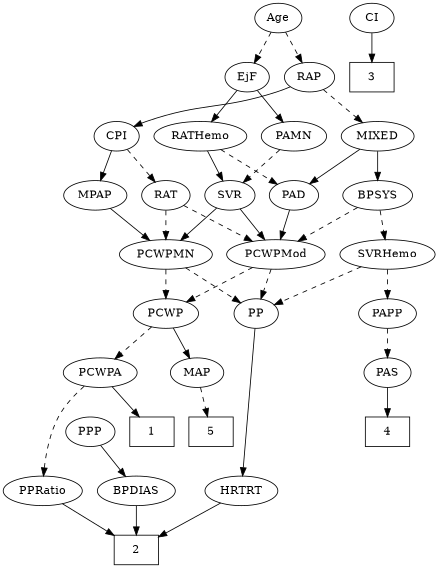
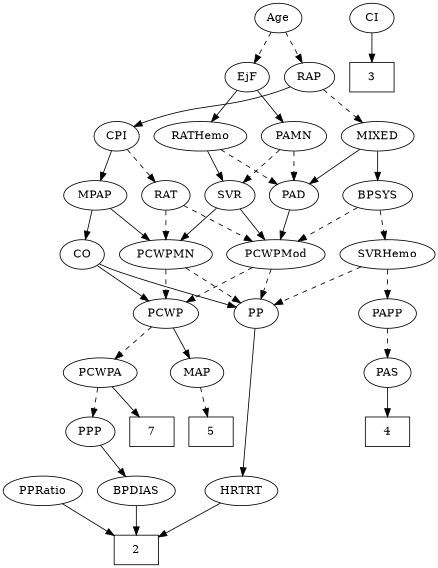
none -> (294, 162)
none -> (82, 254)
(56, 423) -> (96, 398)
(152, 432) -> (152, 432)
